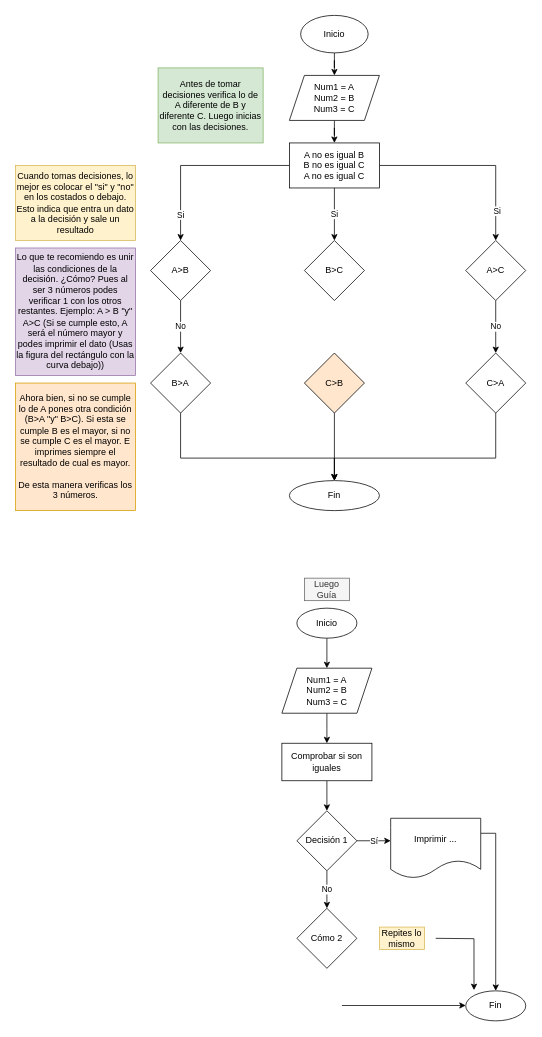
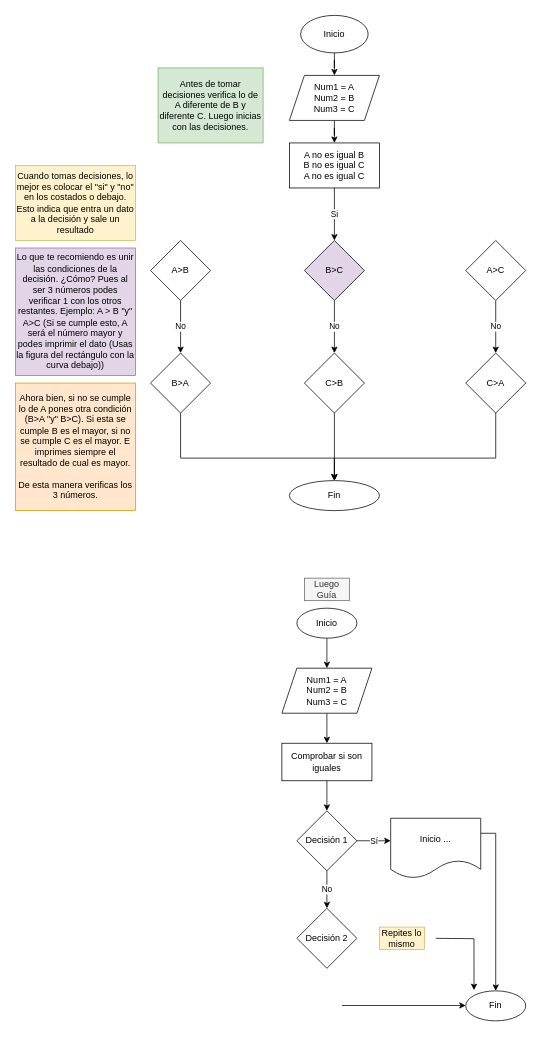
(200, 165) -> none
(472, 165) -> none
(334, 270) -> (334, 270)
none -> (334, 324)
(334, 383) -> (334, 383)
(435, 839) -> (435, 839)
(327, 938) -> (327, 938)
